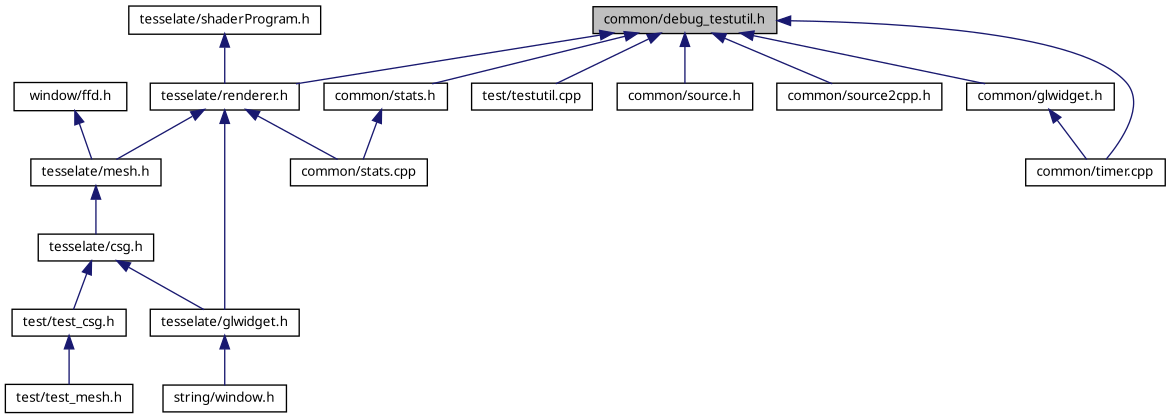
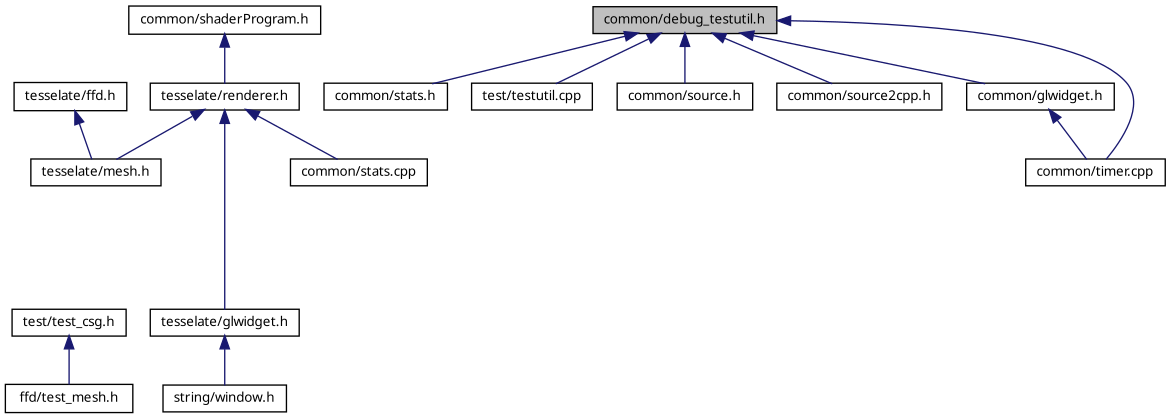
(225, 20) -> (225, 20)
(448, 59) -> none
(70, 97) -> (70, 97)
(370, 141) -> none
(96, 248) -> none
(69, 398) -> (69, 398)
